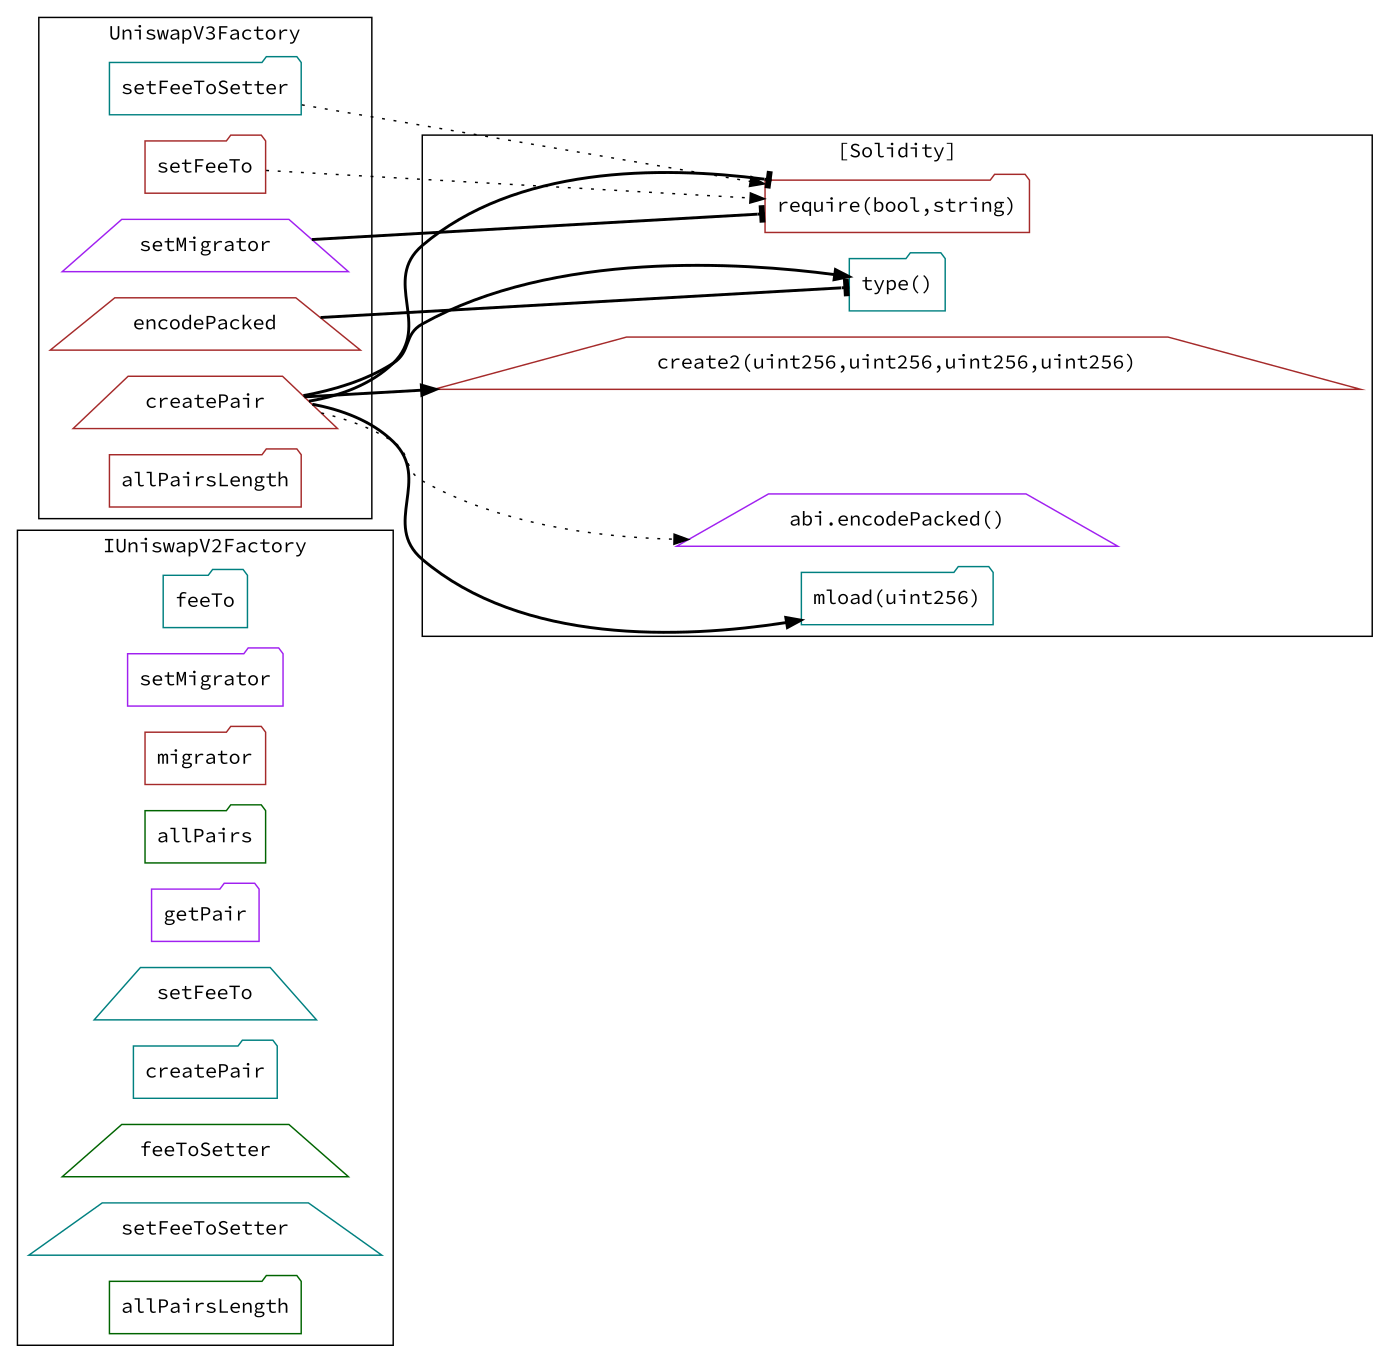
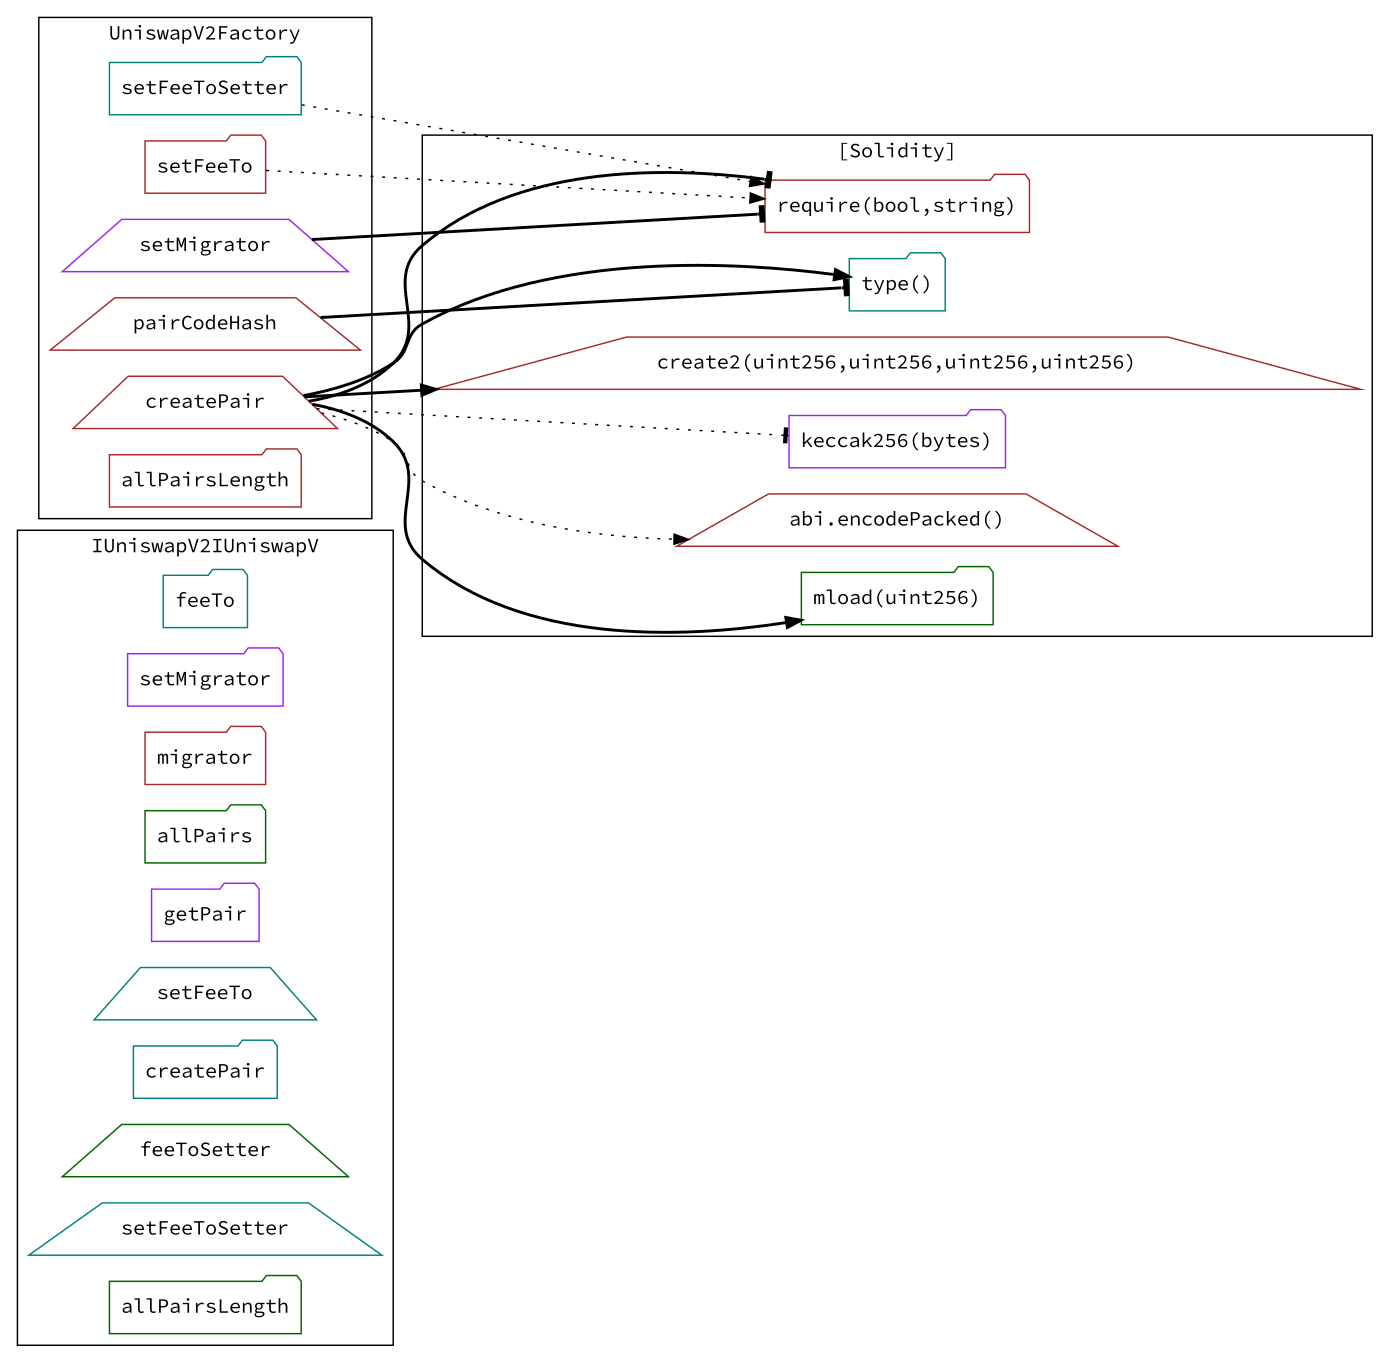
(205, 34) -> (205, 34)
(205, 324) -> (205, 324)
none -> (897, 442)
(897, 520) -> (897, 520)
(205, 547) -> (205, 547)
(897, 599) -> (897, 599)
